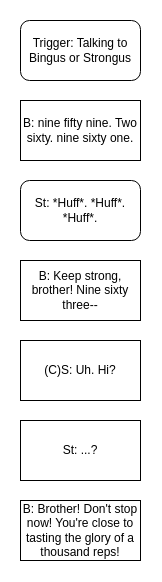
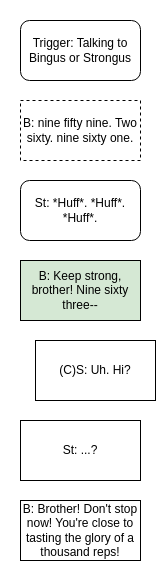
(81, 131) -> (81, 131)
(81, 291) -> (81, 291)
(81, 371) -> (96, 371)
